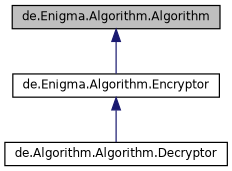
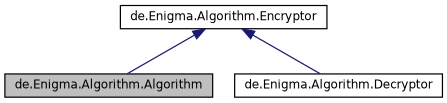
(116, 58) -> (161, 54)
(116, 154) -> (339, 86)
